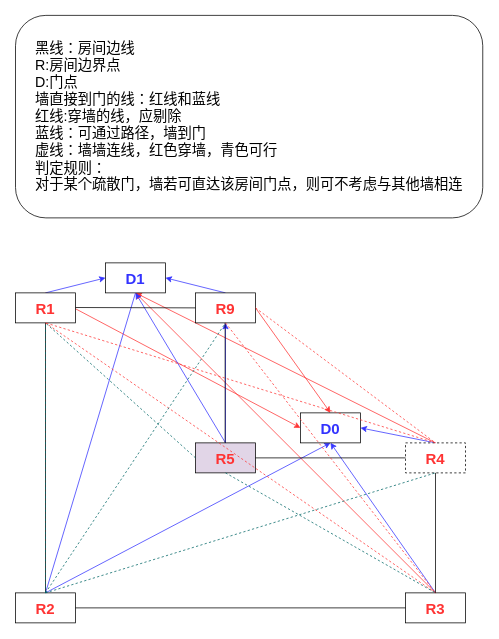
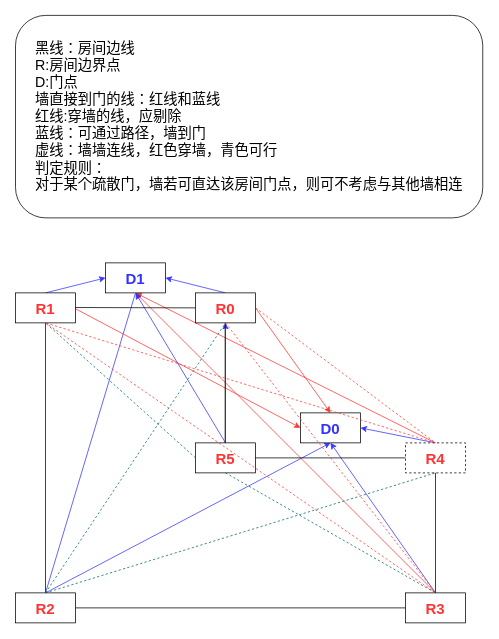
(225, 308) -> (225, 308)
(225, 458) -> (225, 458)
